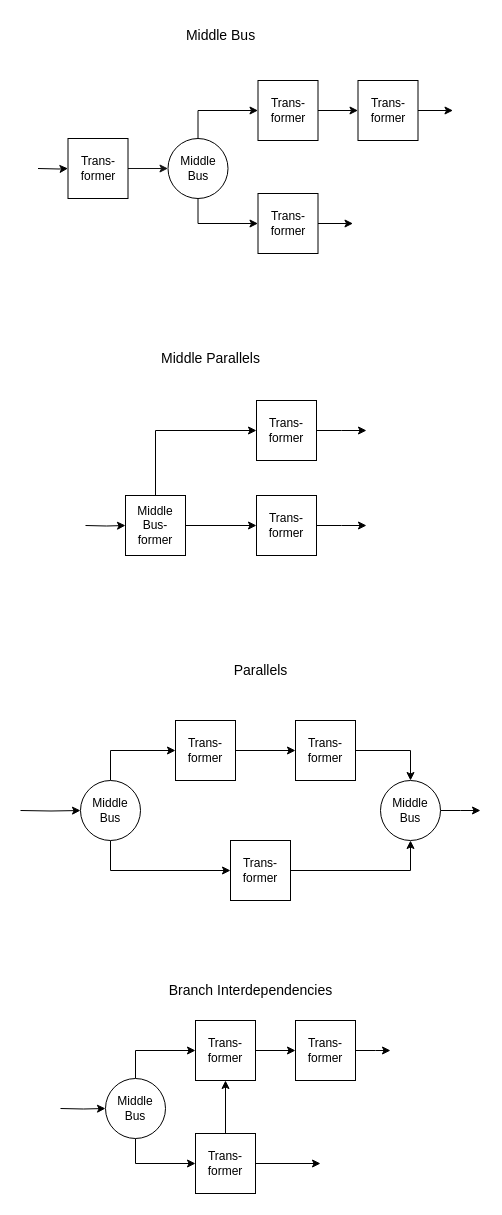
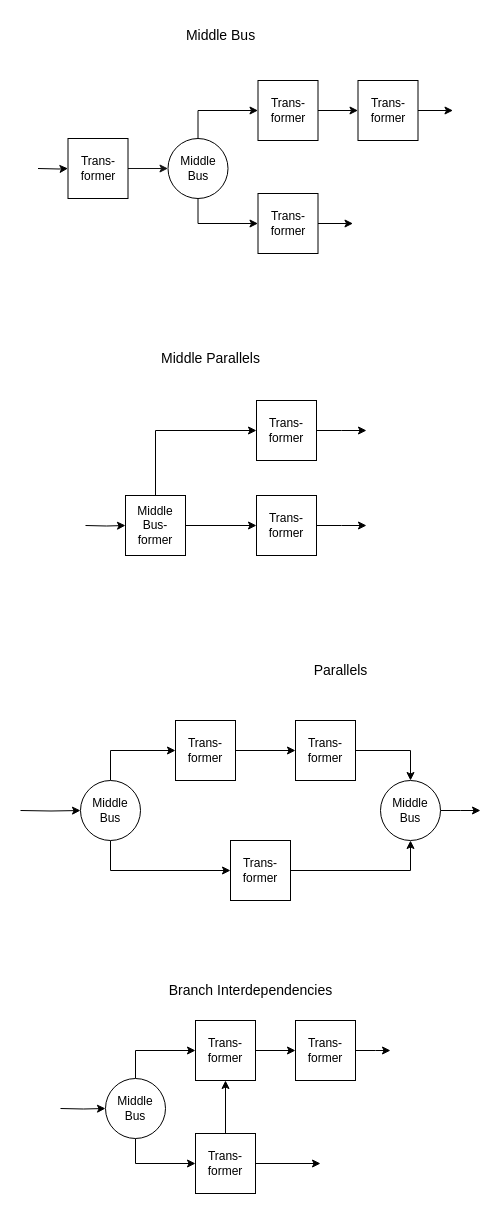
(261, 671) -> (341, 671)
